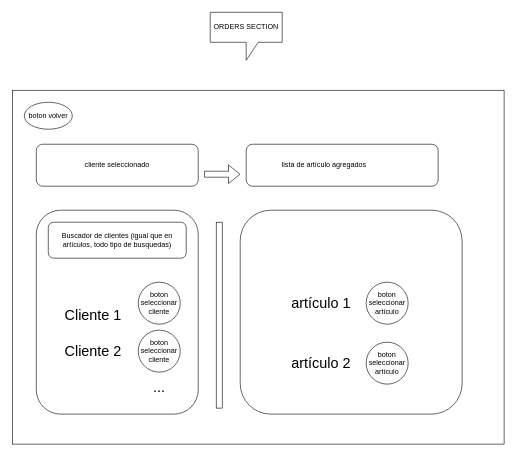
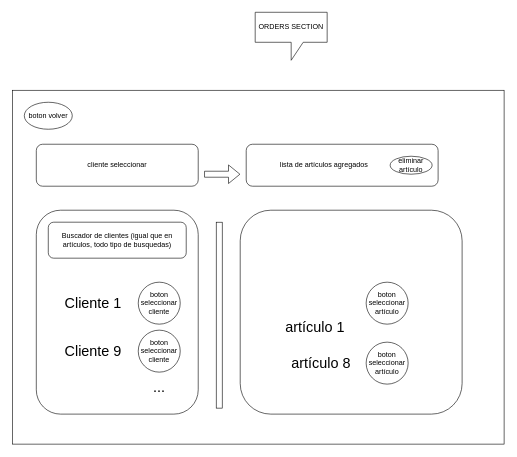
(246, 36) -> (291, 36)
(117, 165) -> (117, 165)
(324, 165) -> (324, 165)
none -> (411, 165)
(321, 303) -> (315, 327)
(93, 315) -> (93, 303)
(93, 351) -> (93, 351)
(321, 363) -> (321, 363)
